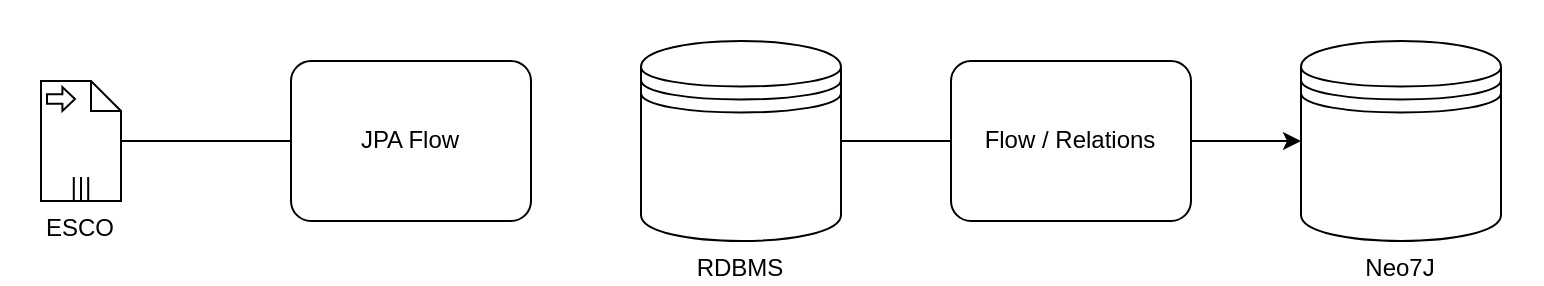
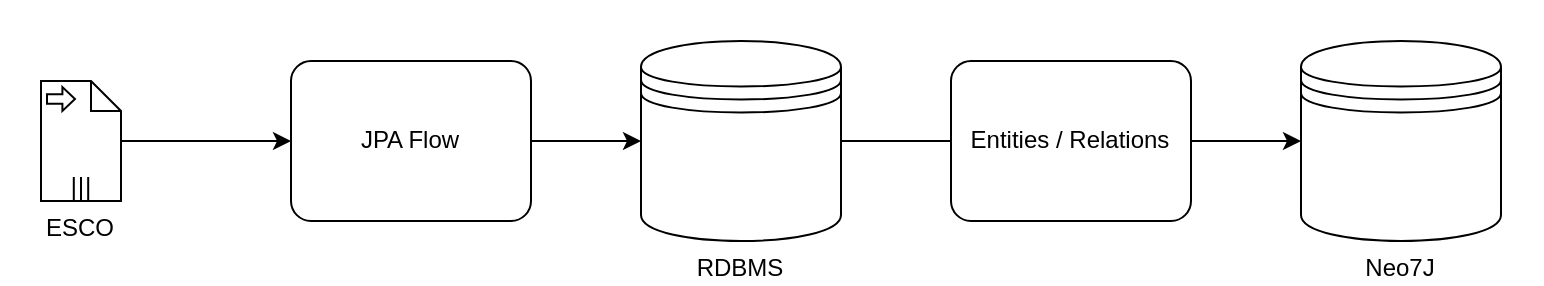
(281, 141) -> (276, 141)
none -> (579, 141)
(1071, 141) -> (1071, 141)
